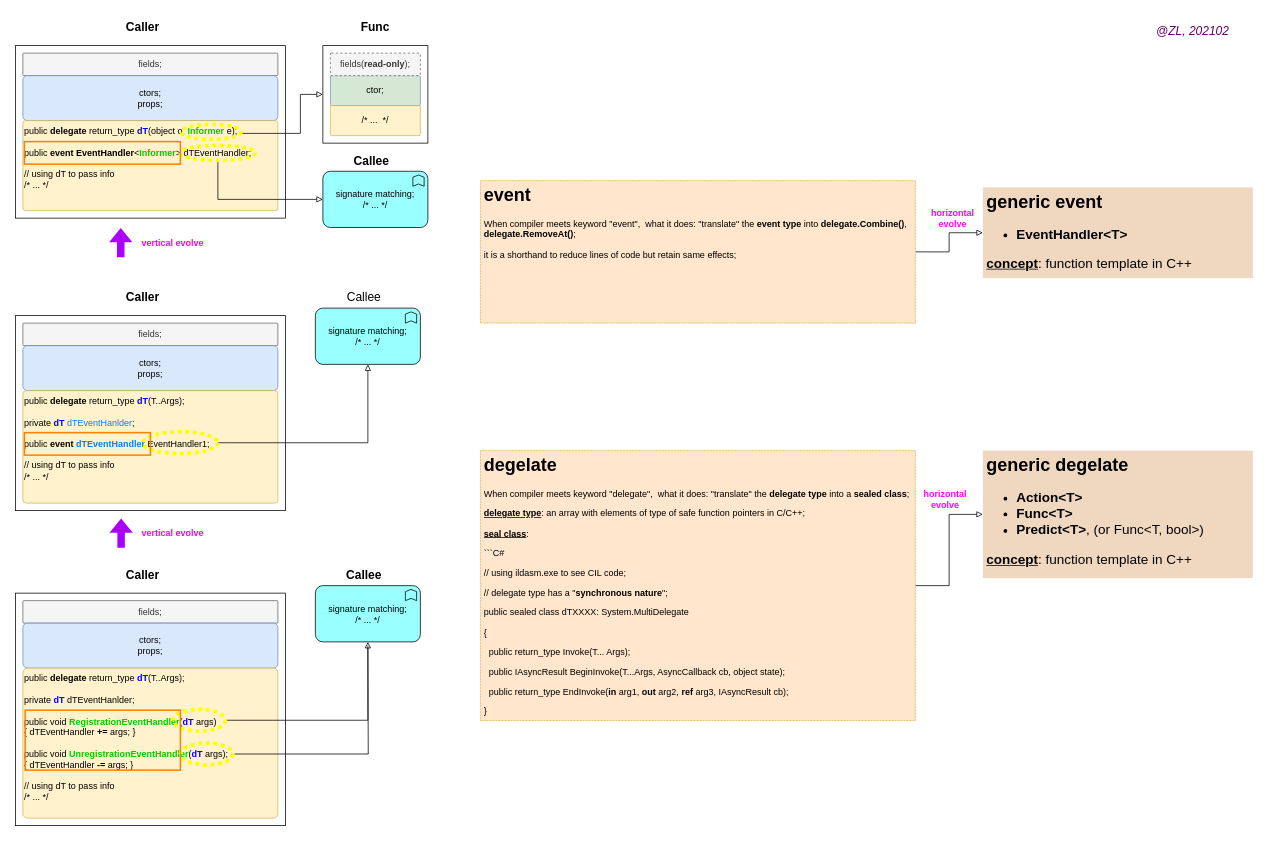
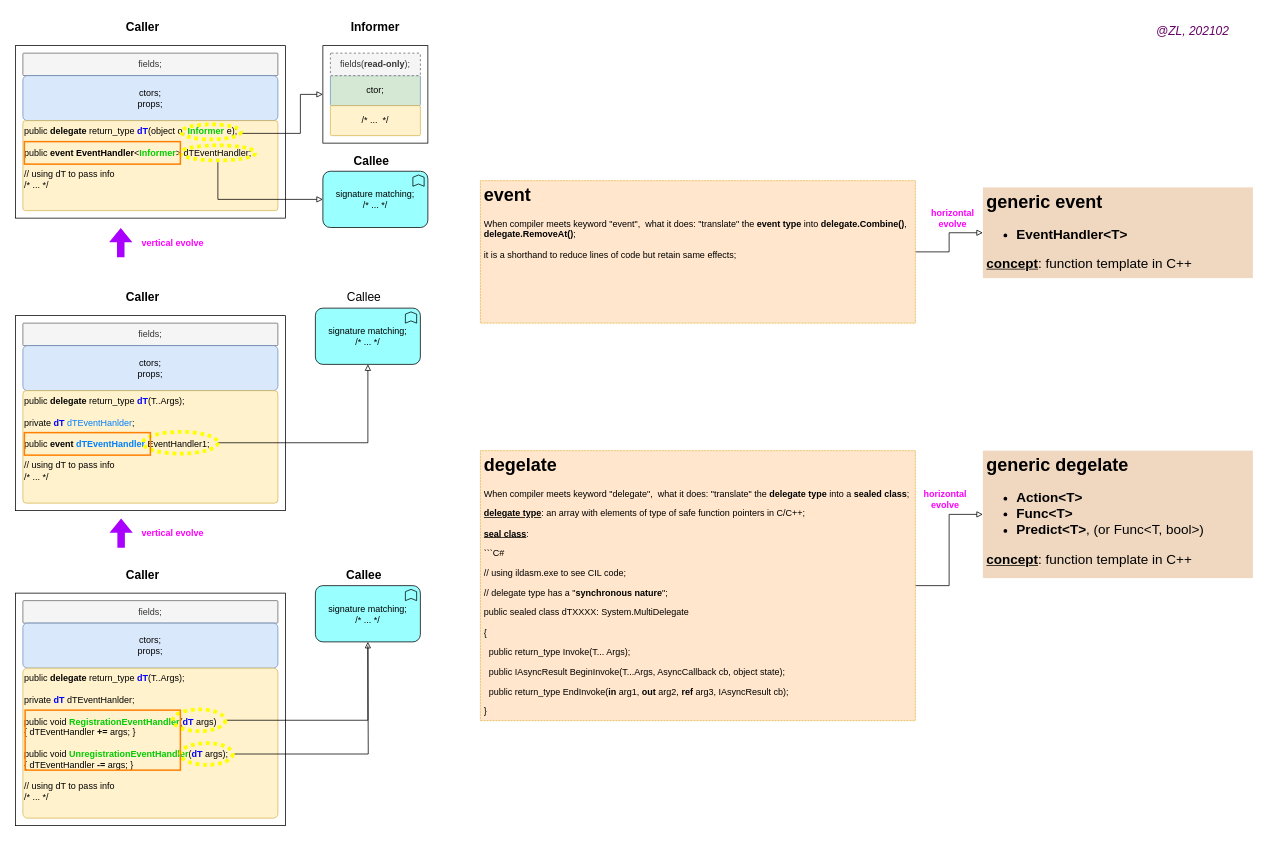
(375, 27) -> (375, 27)
